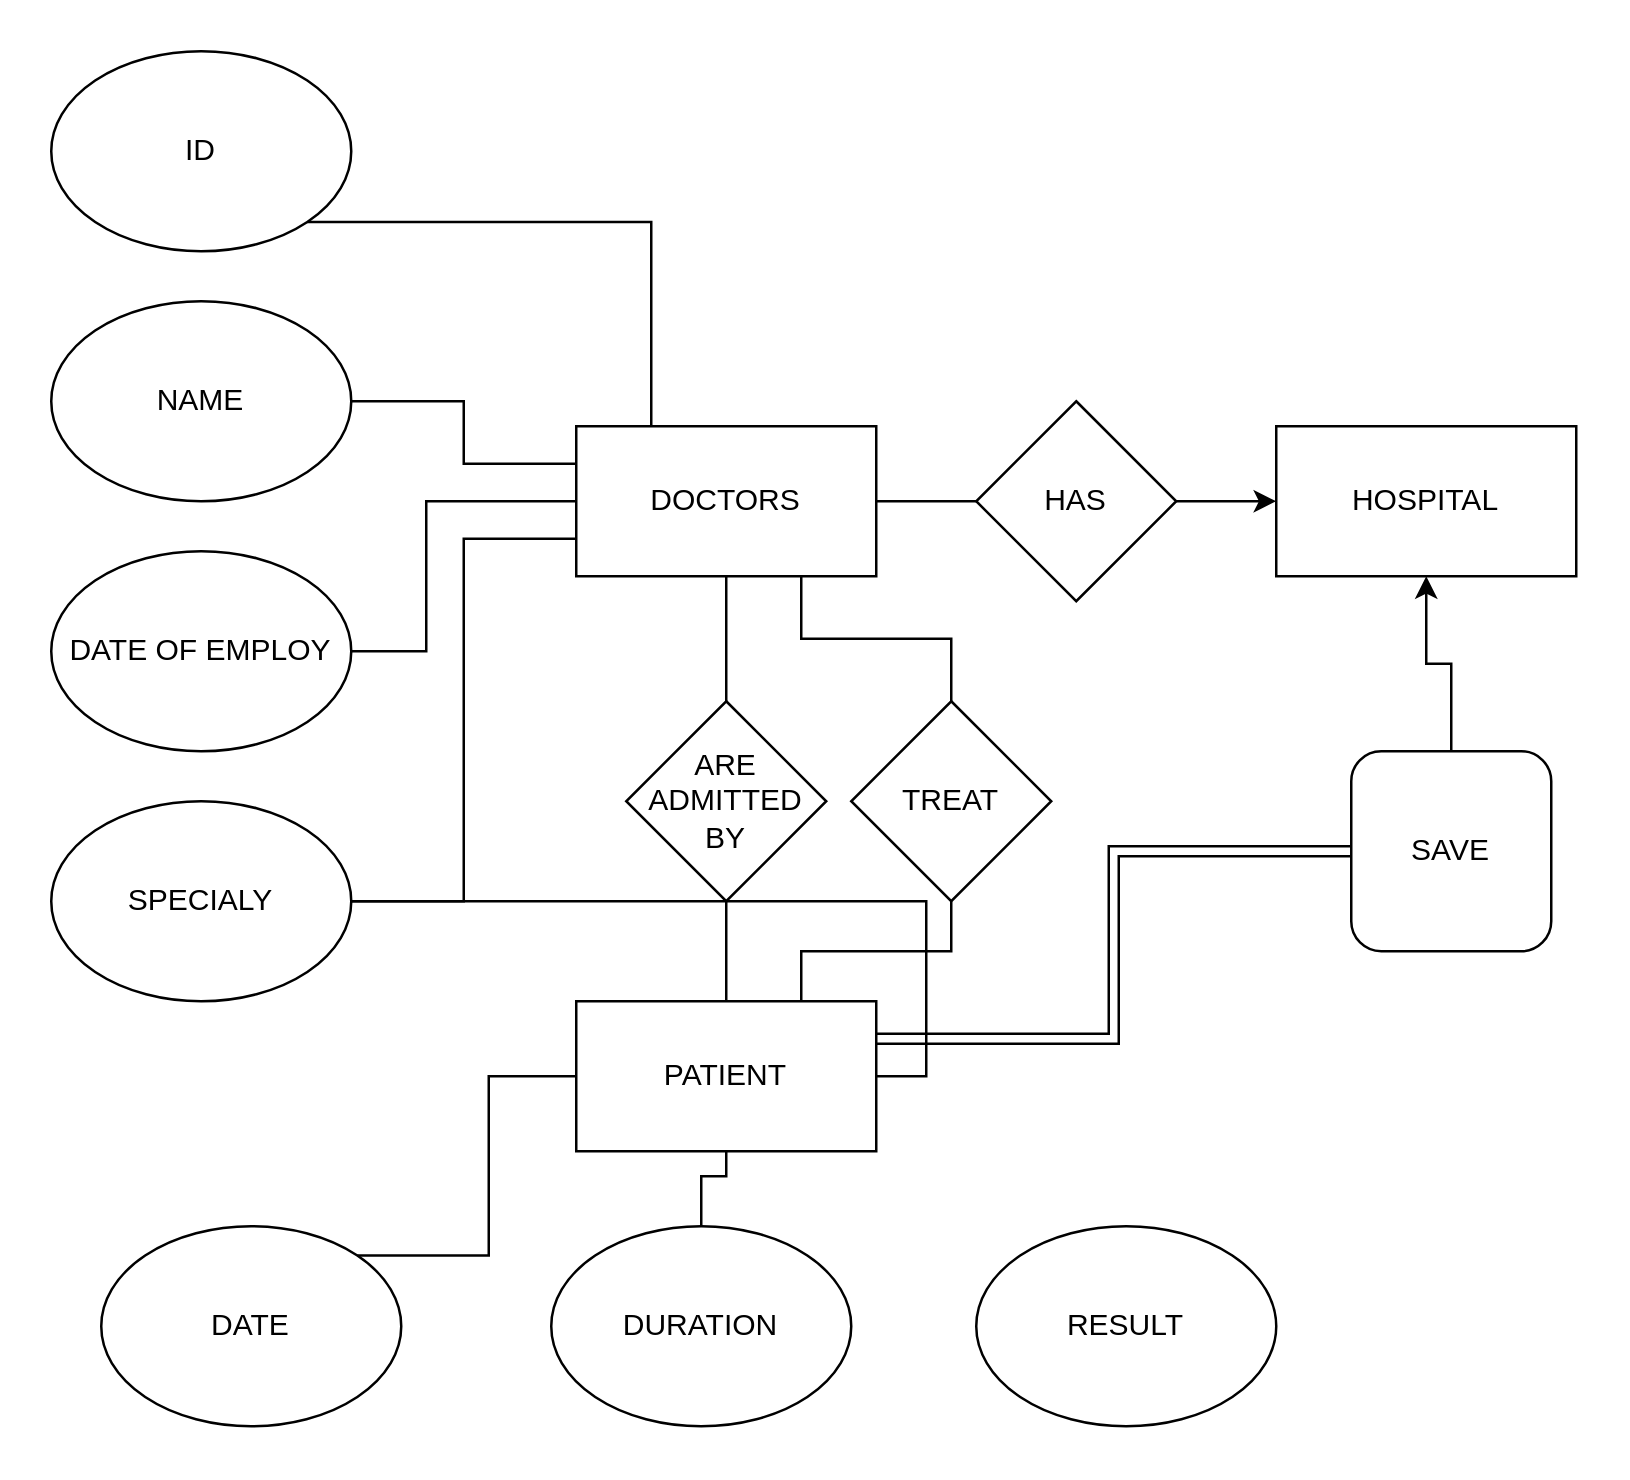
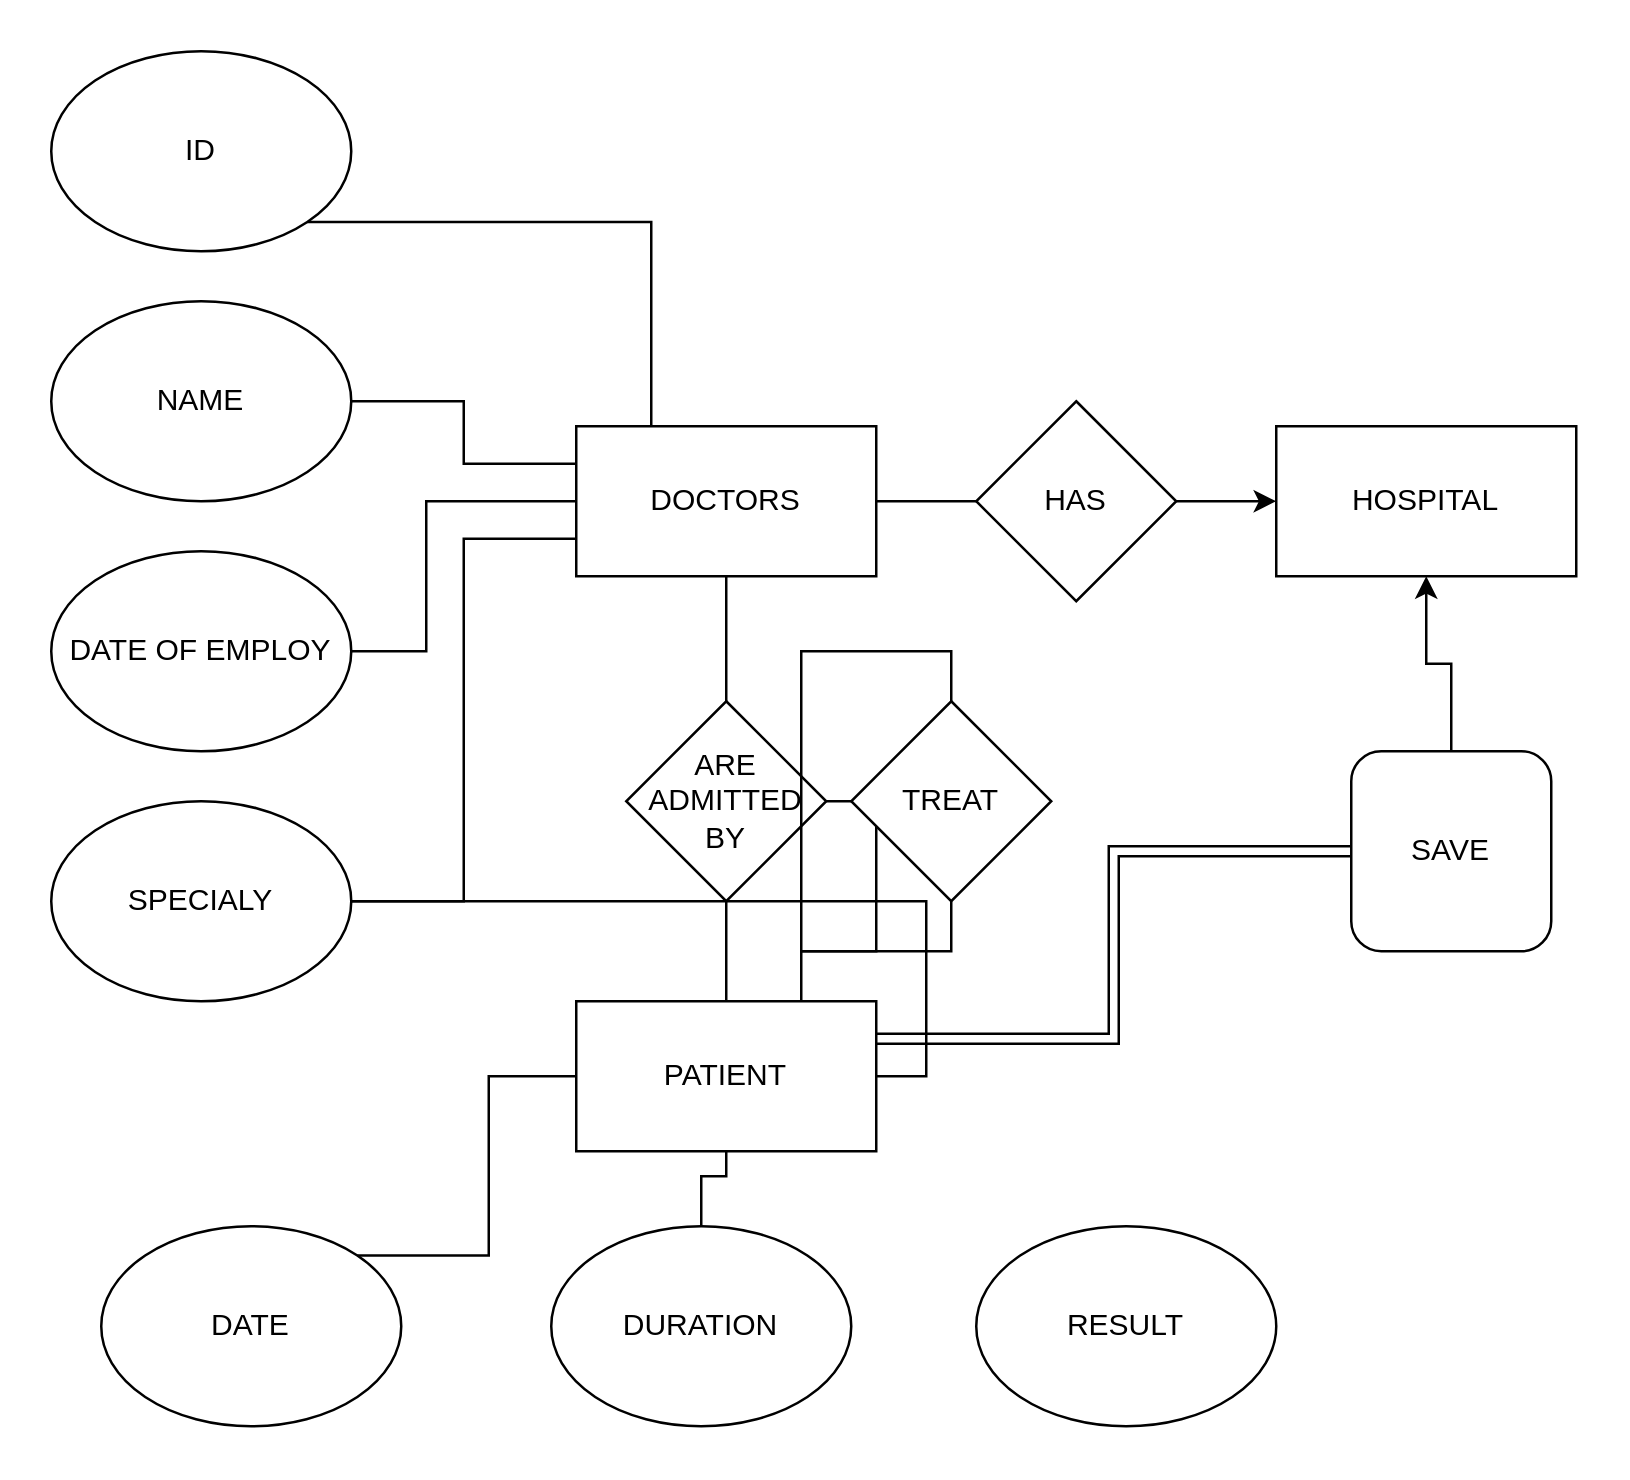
(853, 639) -> (801, 697)
